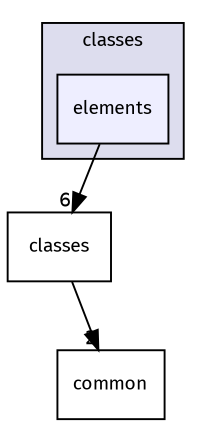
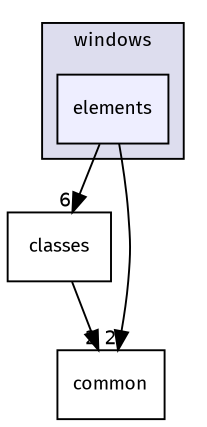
(113, 41) -> (113, 41)
none -> (130, 237)
